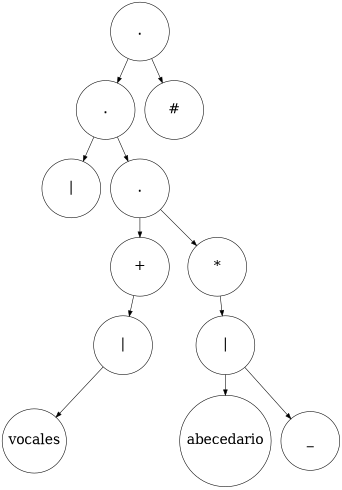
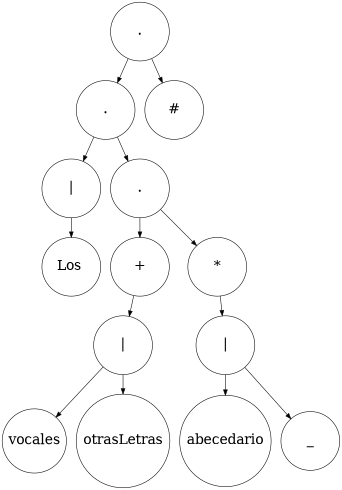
none -> (71, 267)
none -> (123, 441)
